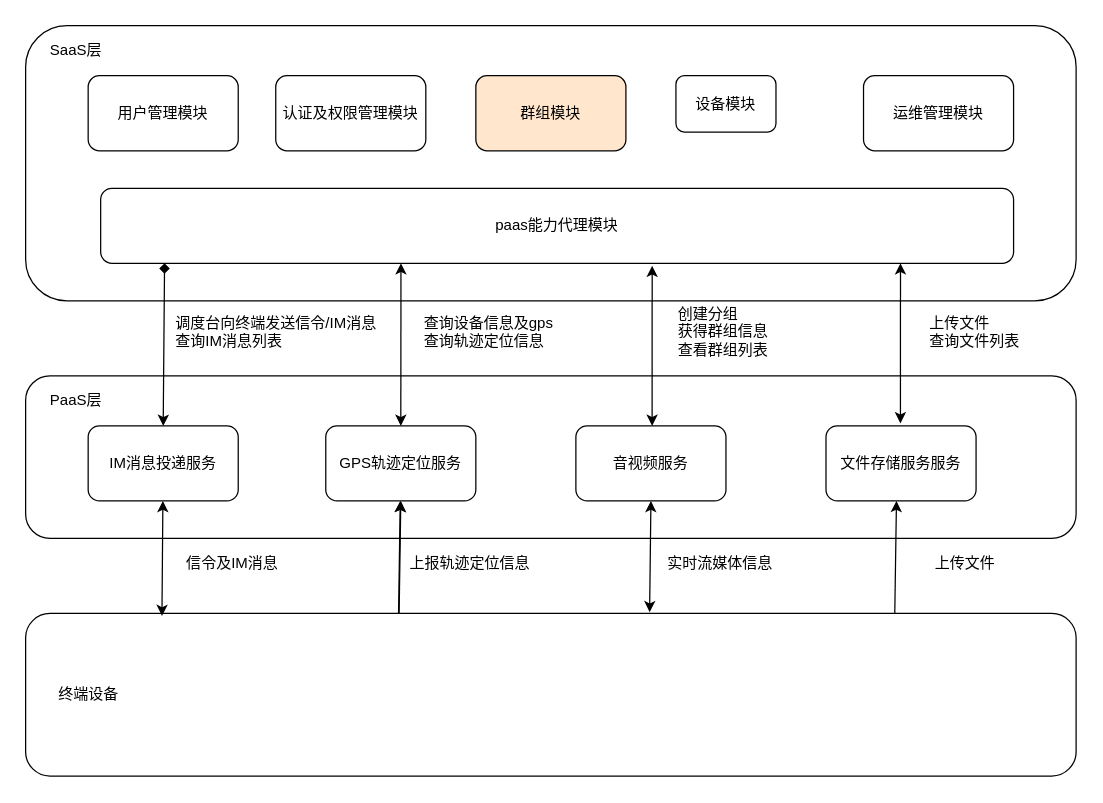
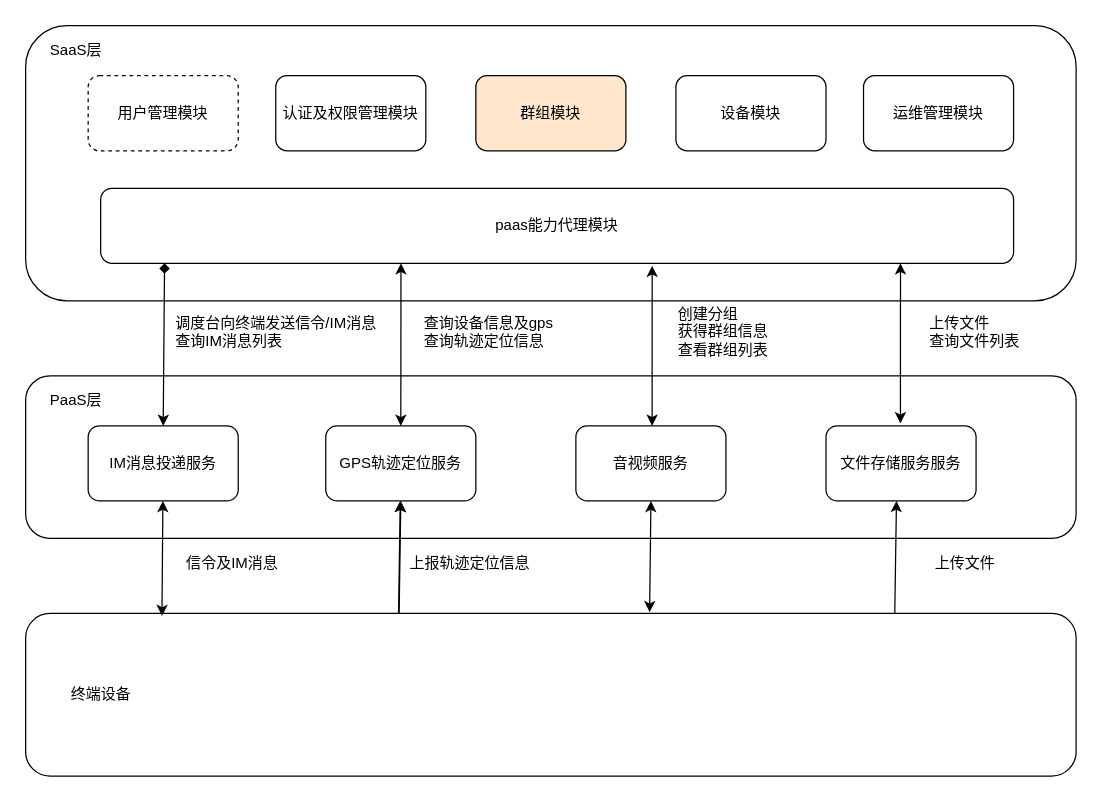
(726, 104) -> (751, 113)
(163, 113) -> (163, 113)
(719, 563) -> none
(88, 694) -> (101, 694)
